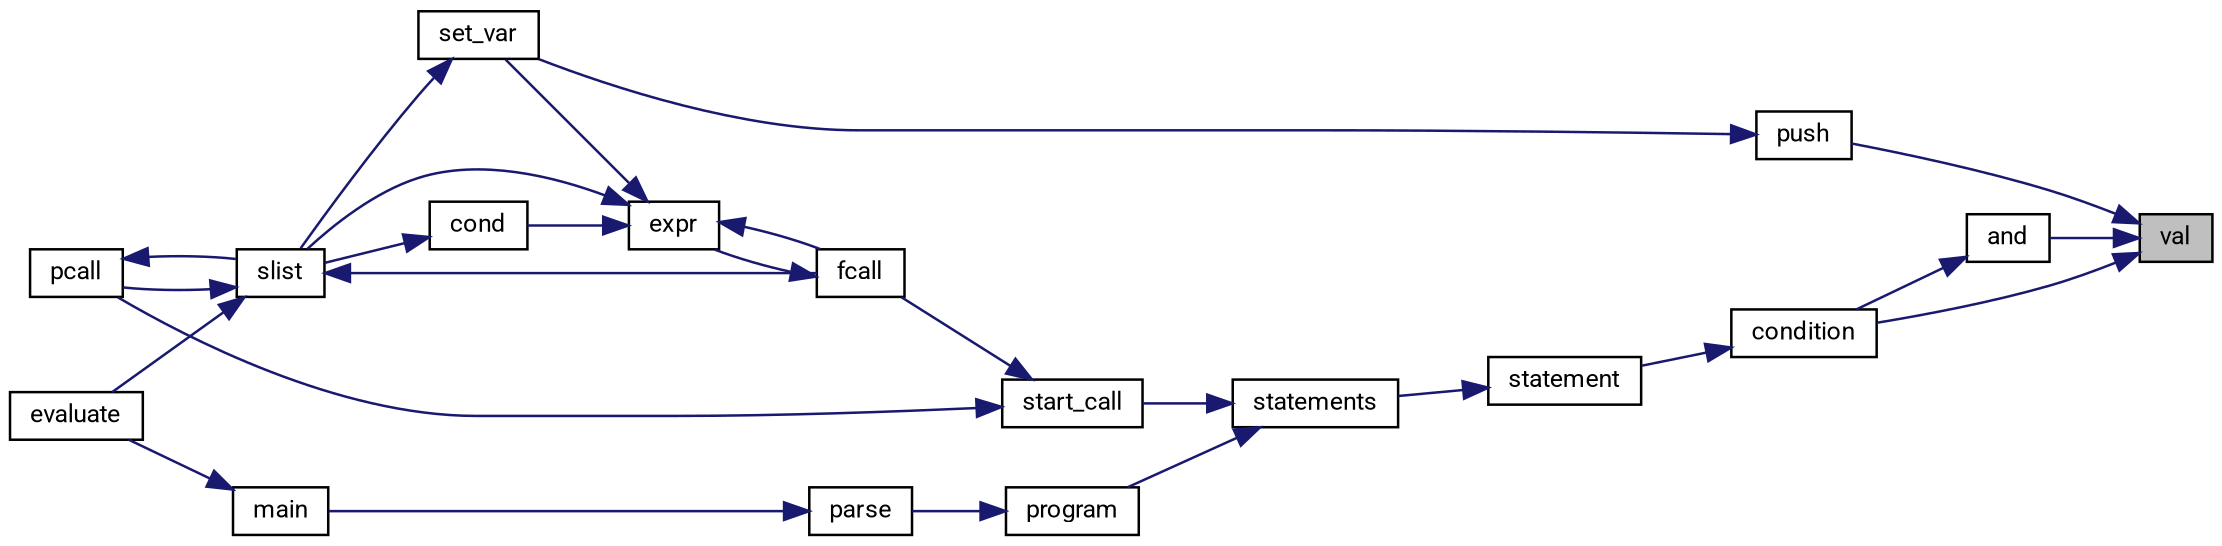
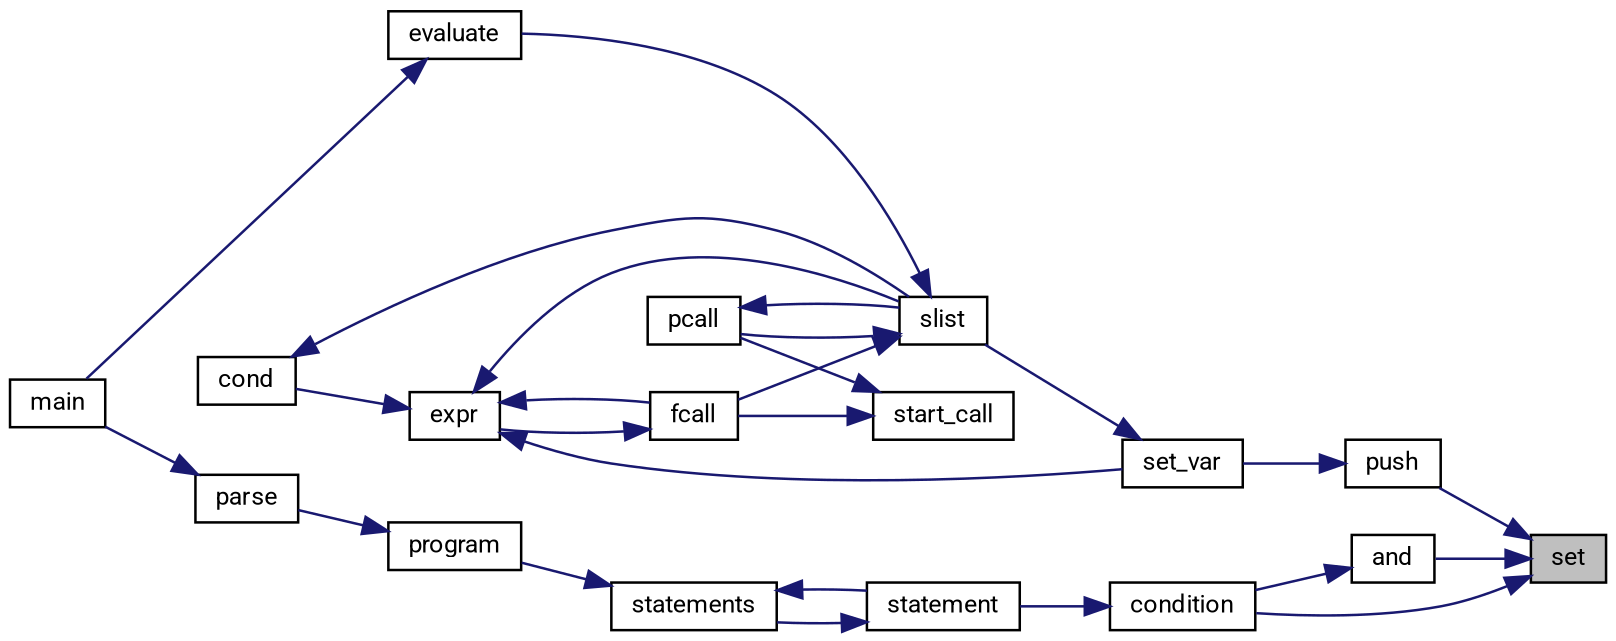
(2176, 238) -> (1568, 559)
(1175, 403) -> (835, 590)
(169, 459) -> (247, 228)
